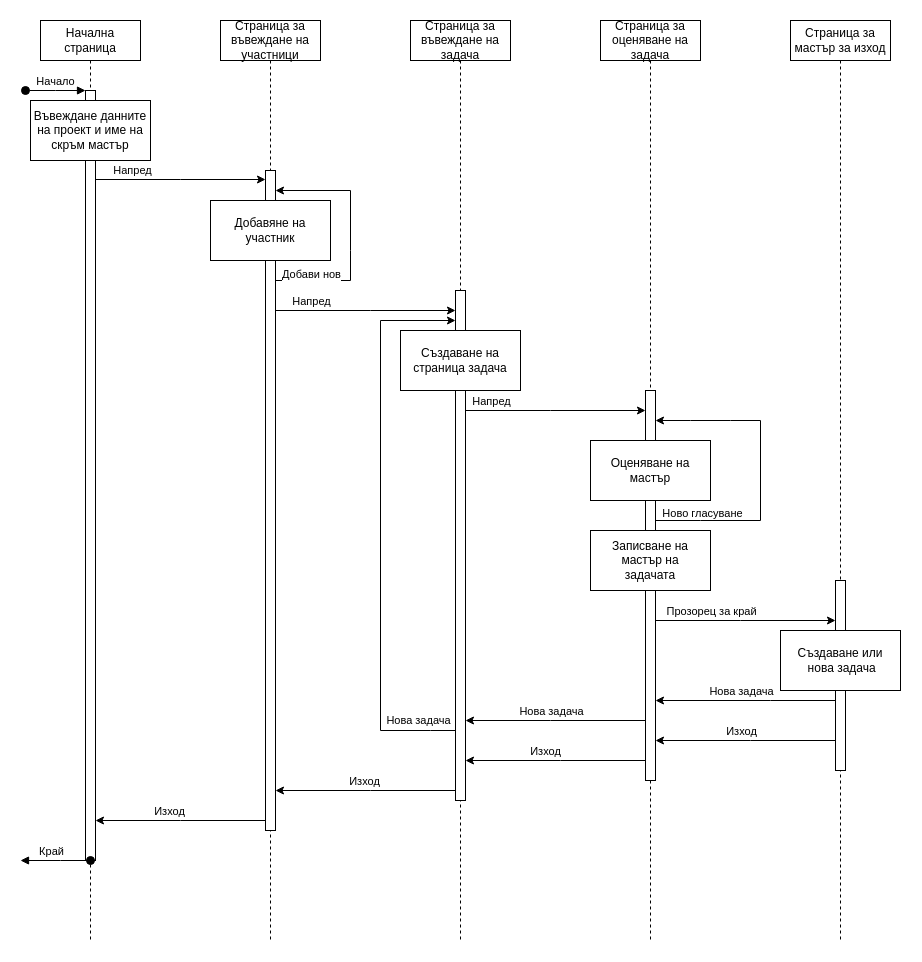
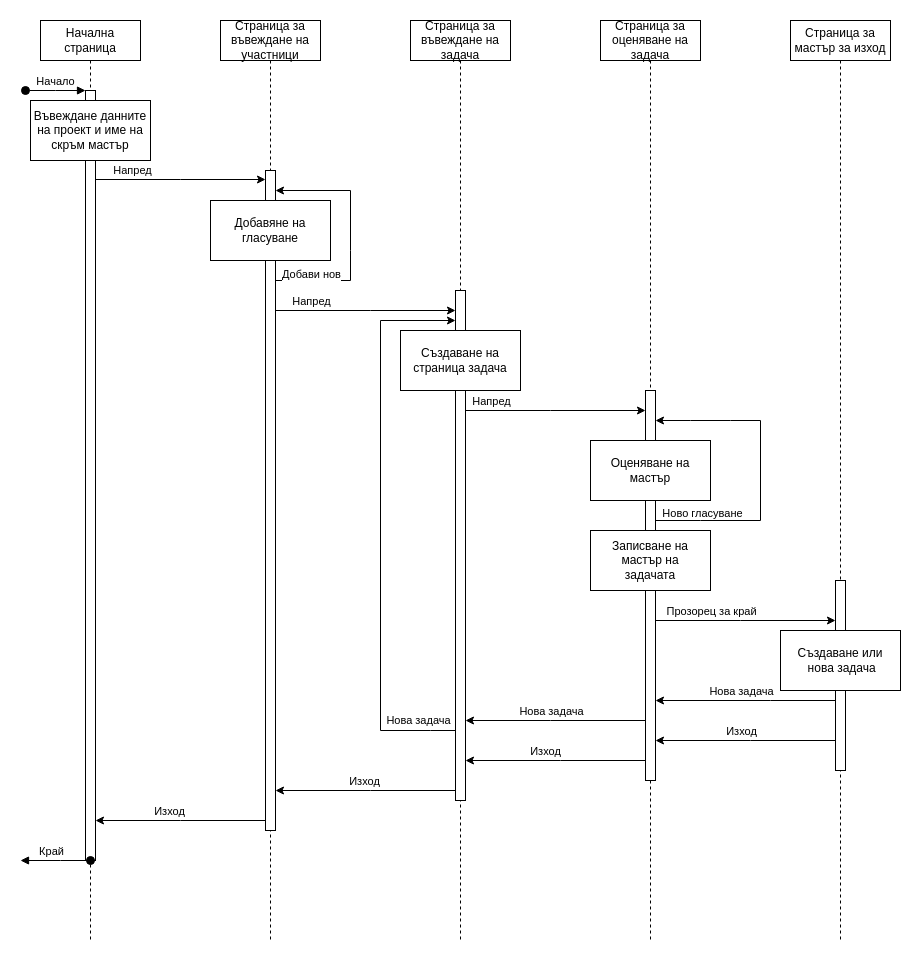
(271, 231) -> (271, 231)
